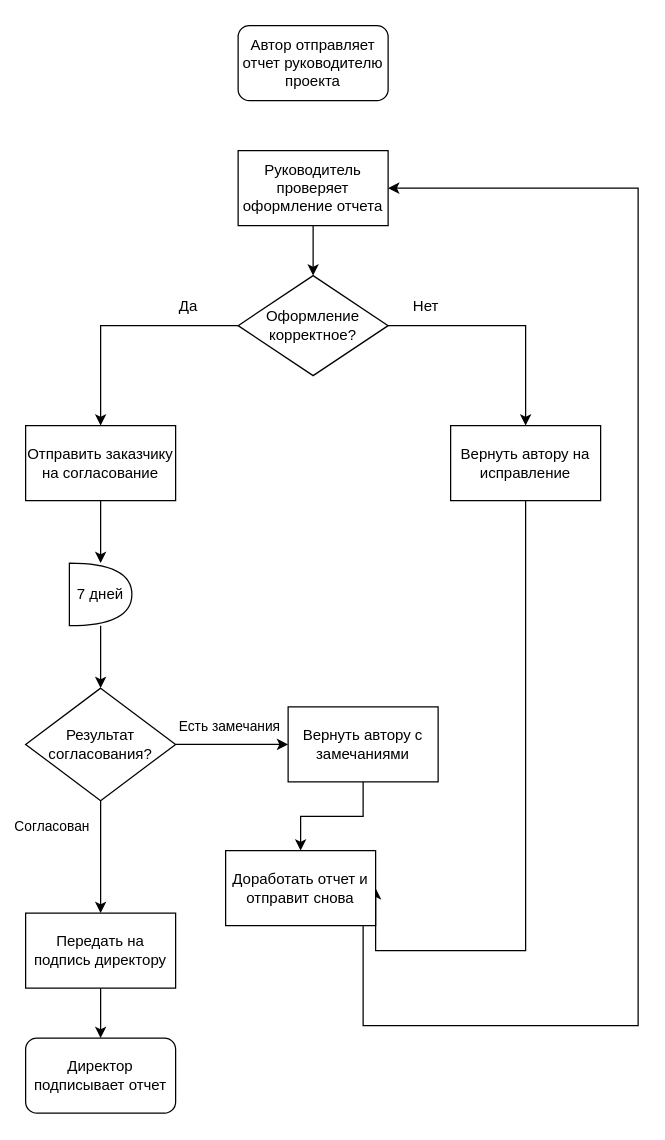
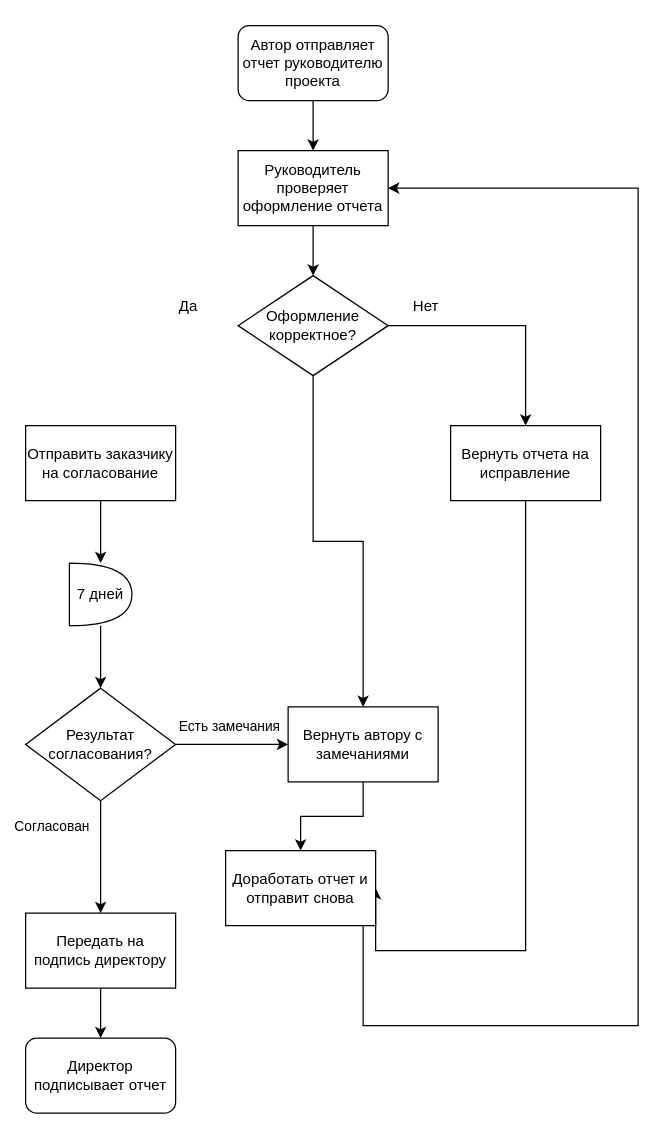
none -> (313, 122)
(124, 326) -> (334, 541)
(526, 463) -> (526, 463)
